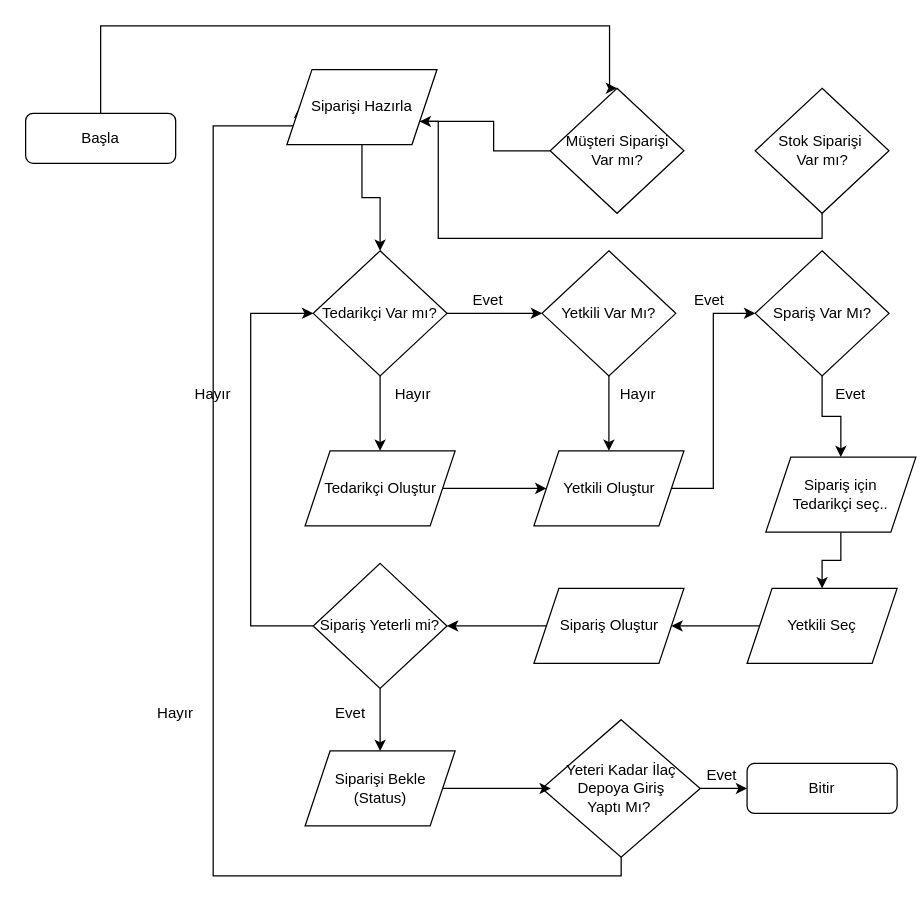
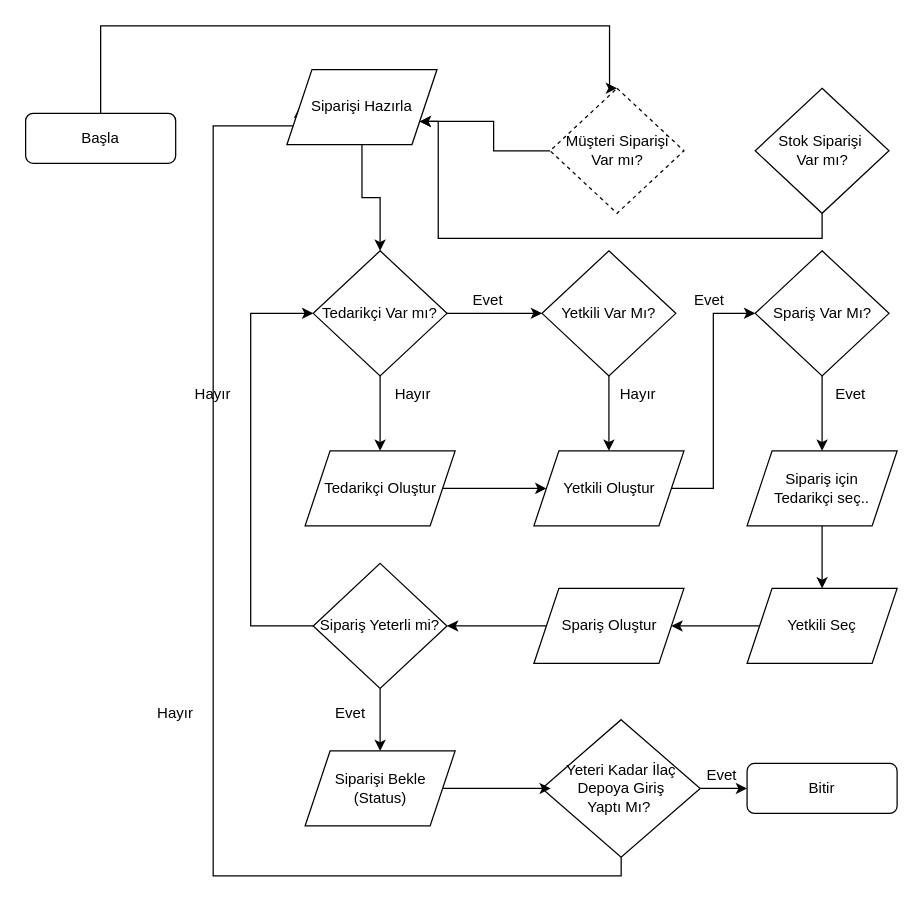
(549, 151) -> (549, 151)
(617, 151) -> (617, 151)
(841, 494) -> (822, 488)
(609, 626) -> (609, 626)
